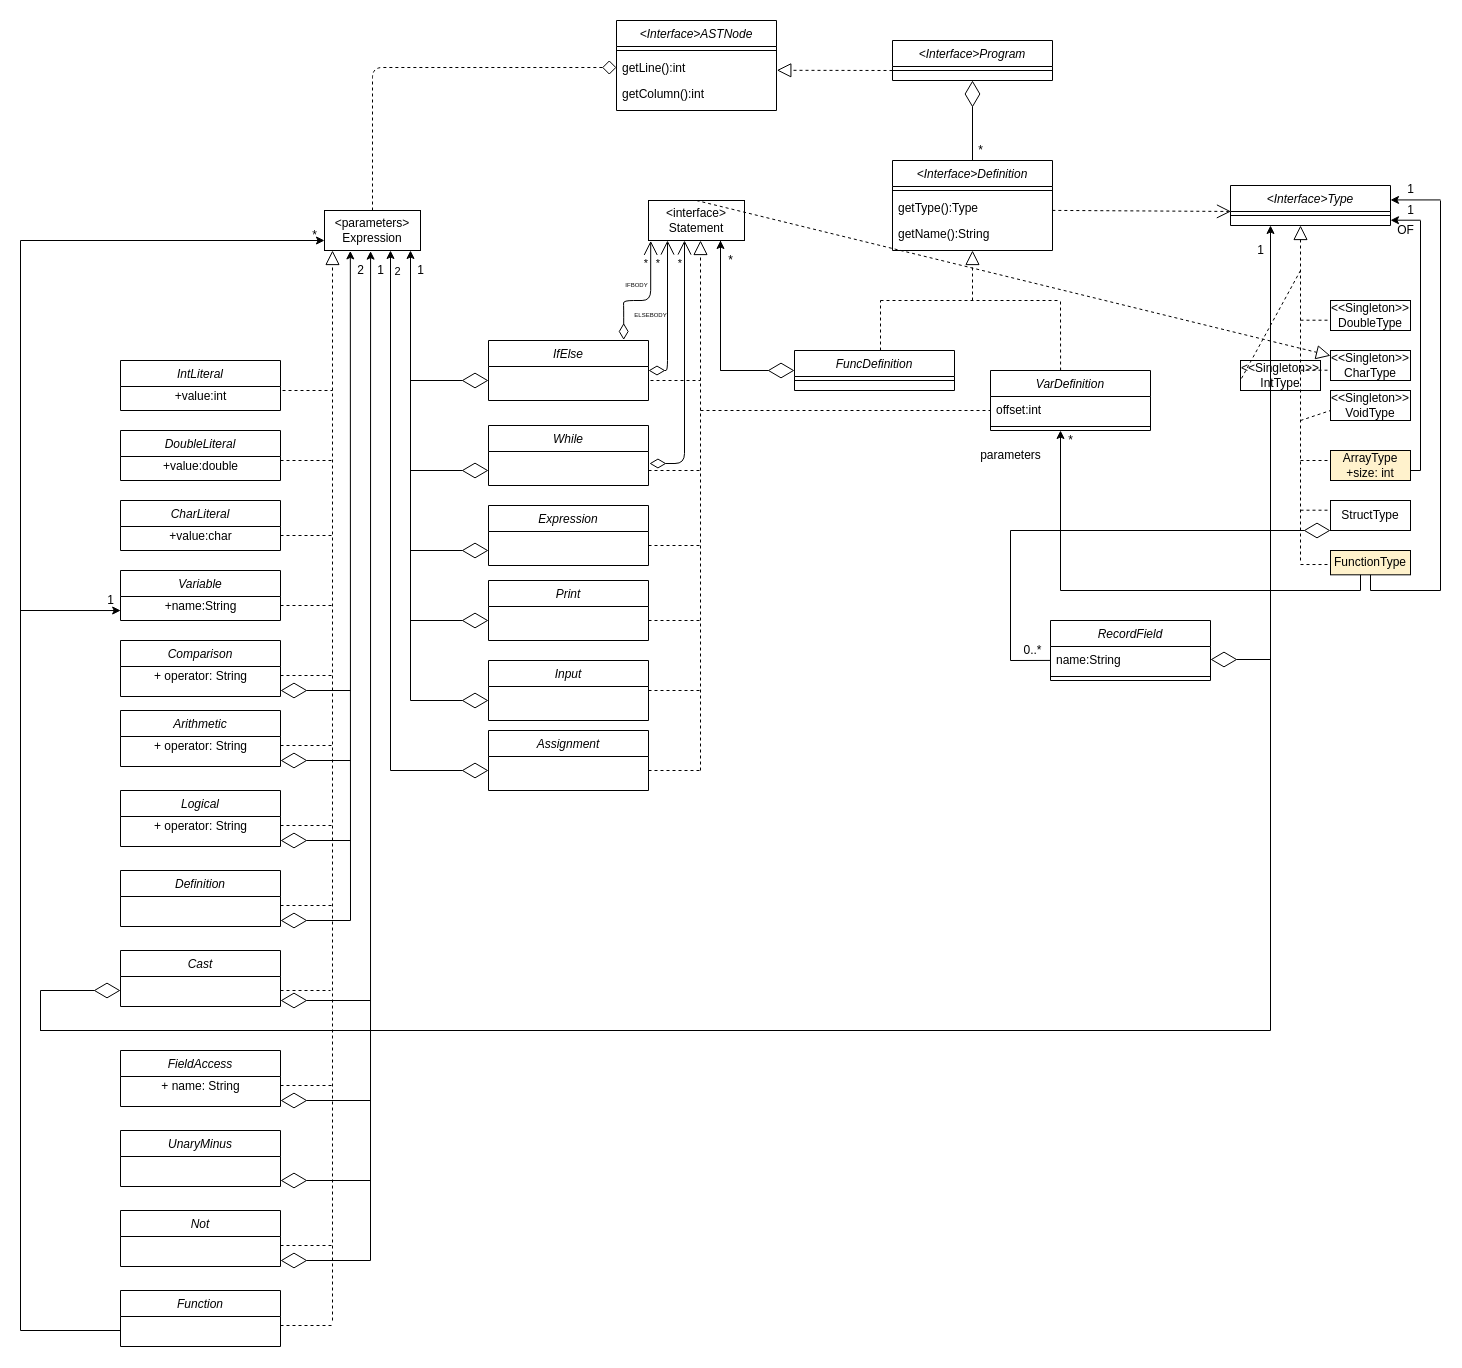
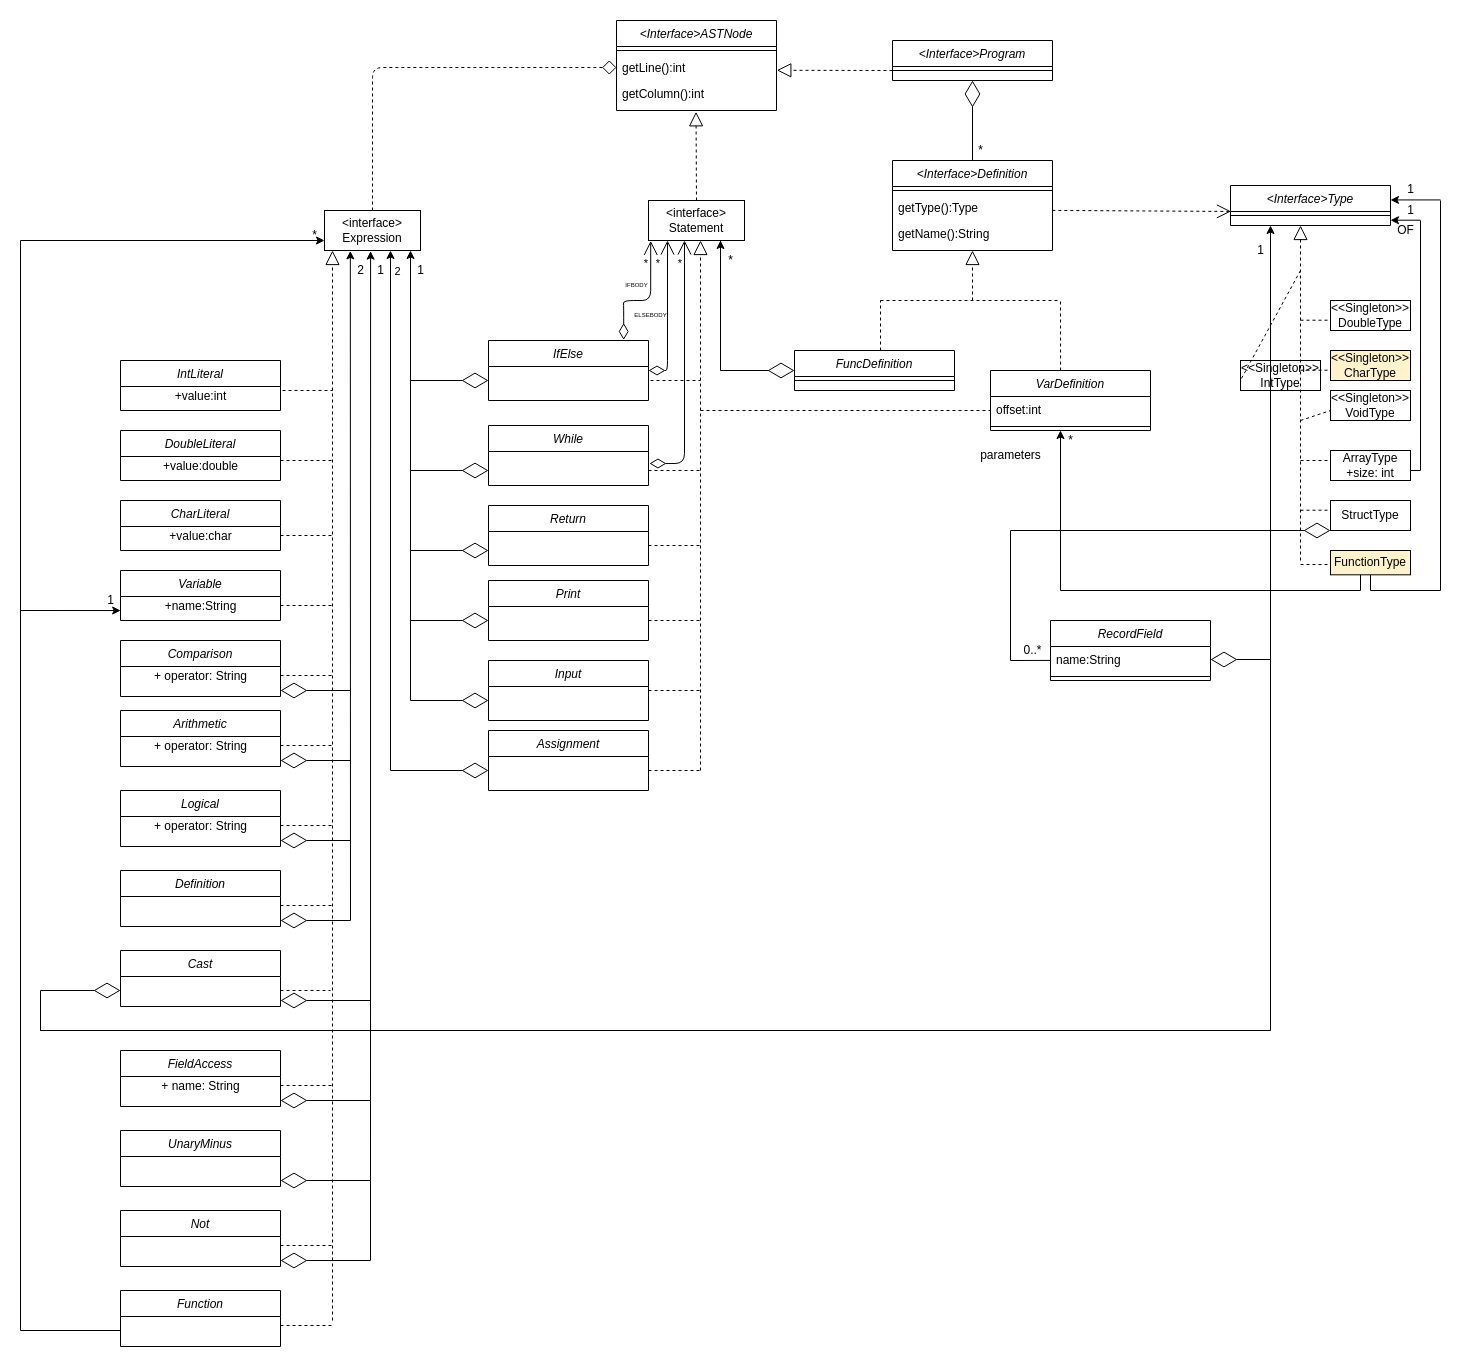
(373, 231) -> (373, 231)
(1111, 302) -> (696, 163)
(1371, 366) -> (1371, 366)
(1371, 466) -> (1371, 466)
(568, 519) -> (568, 519)
